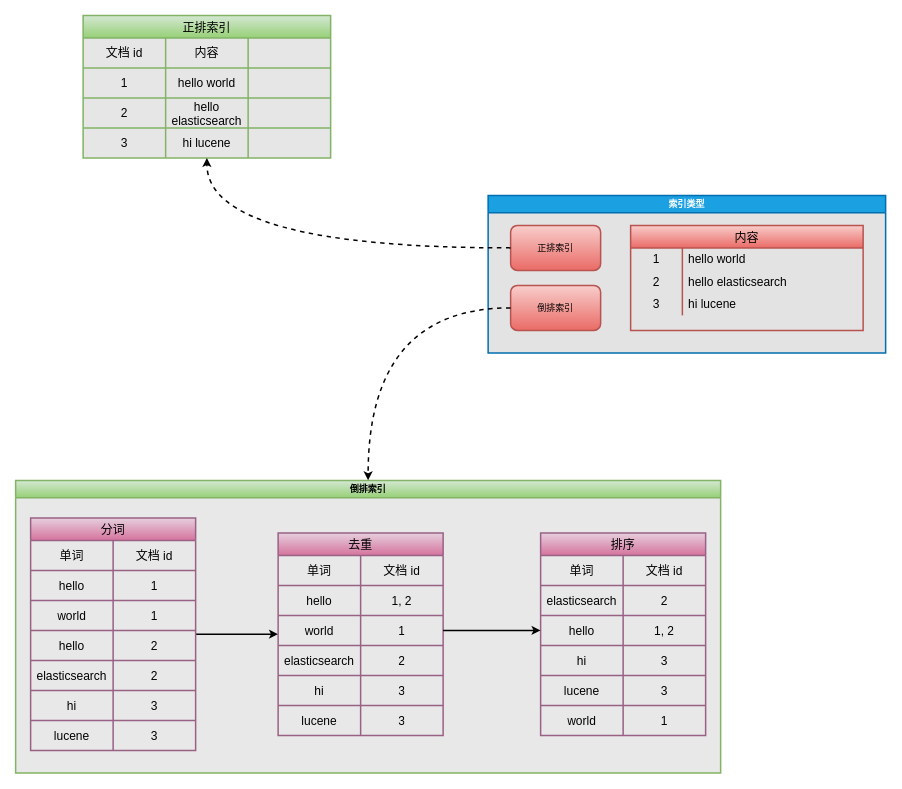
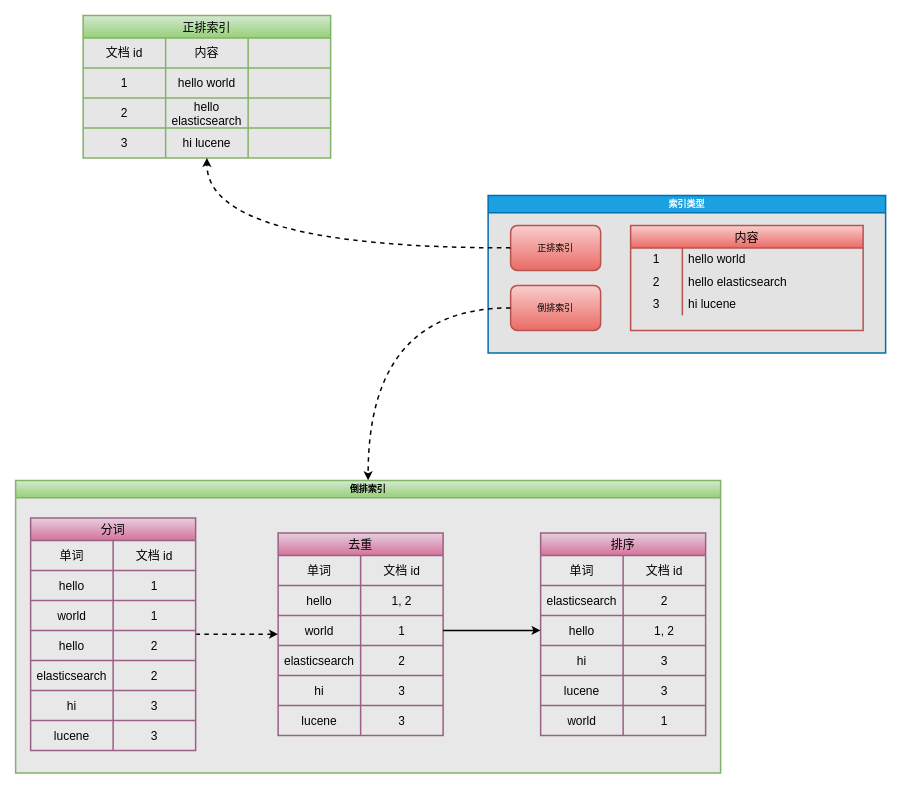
(234, 634) -> (234, 634)
